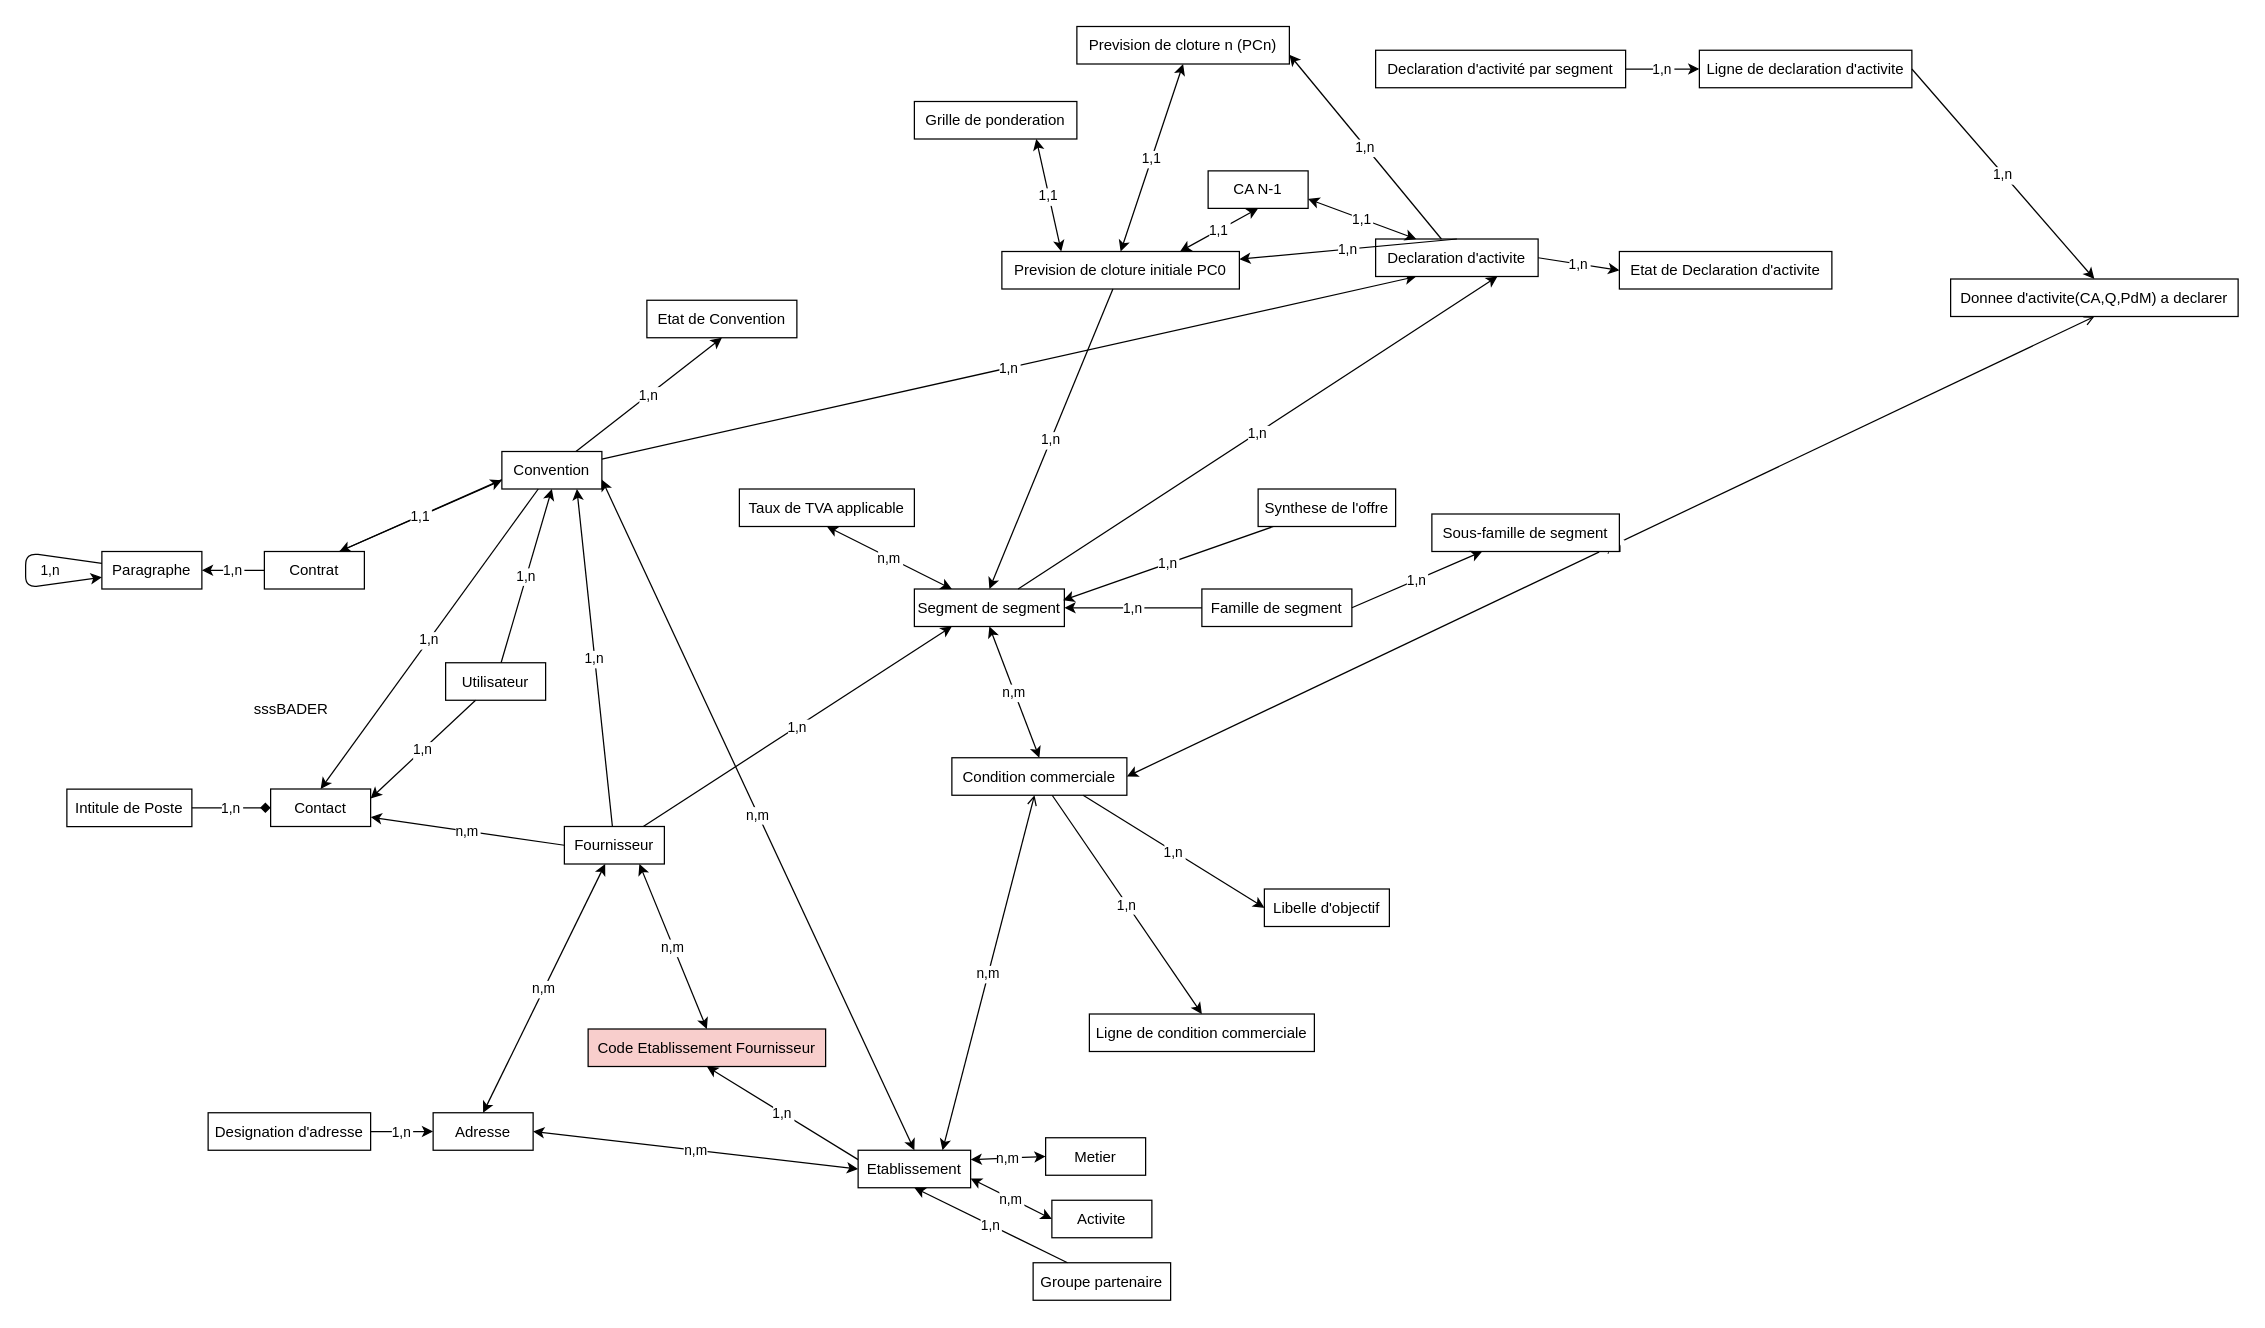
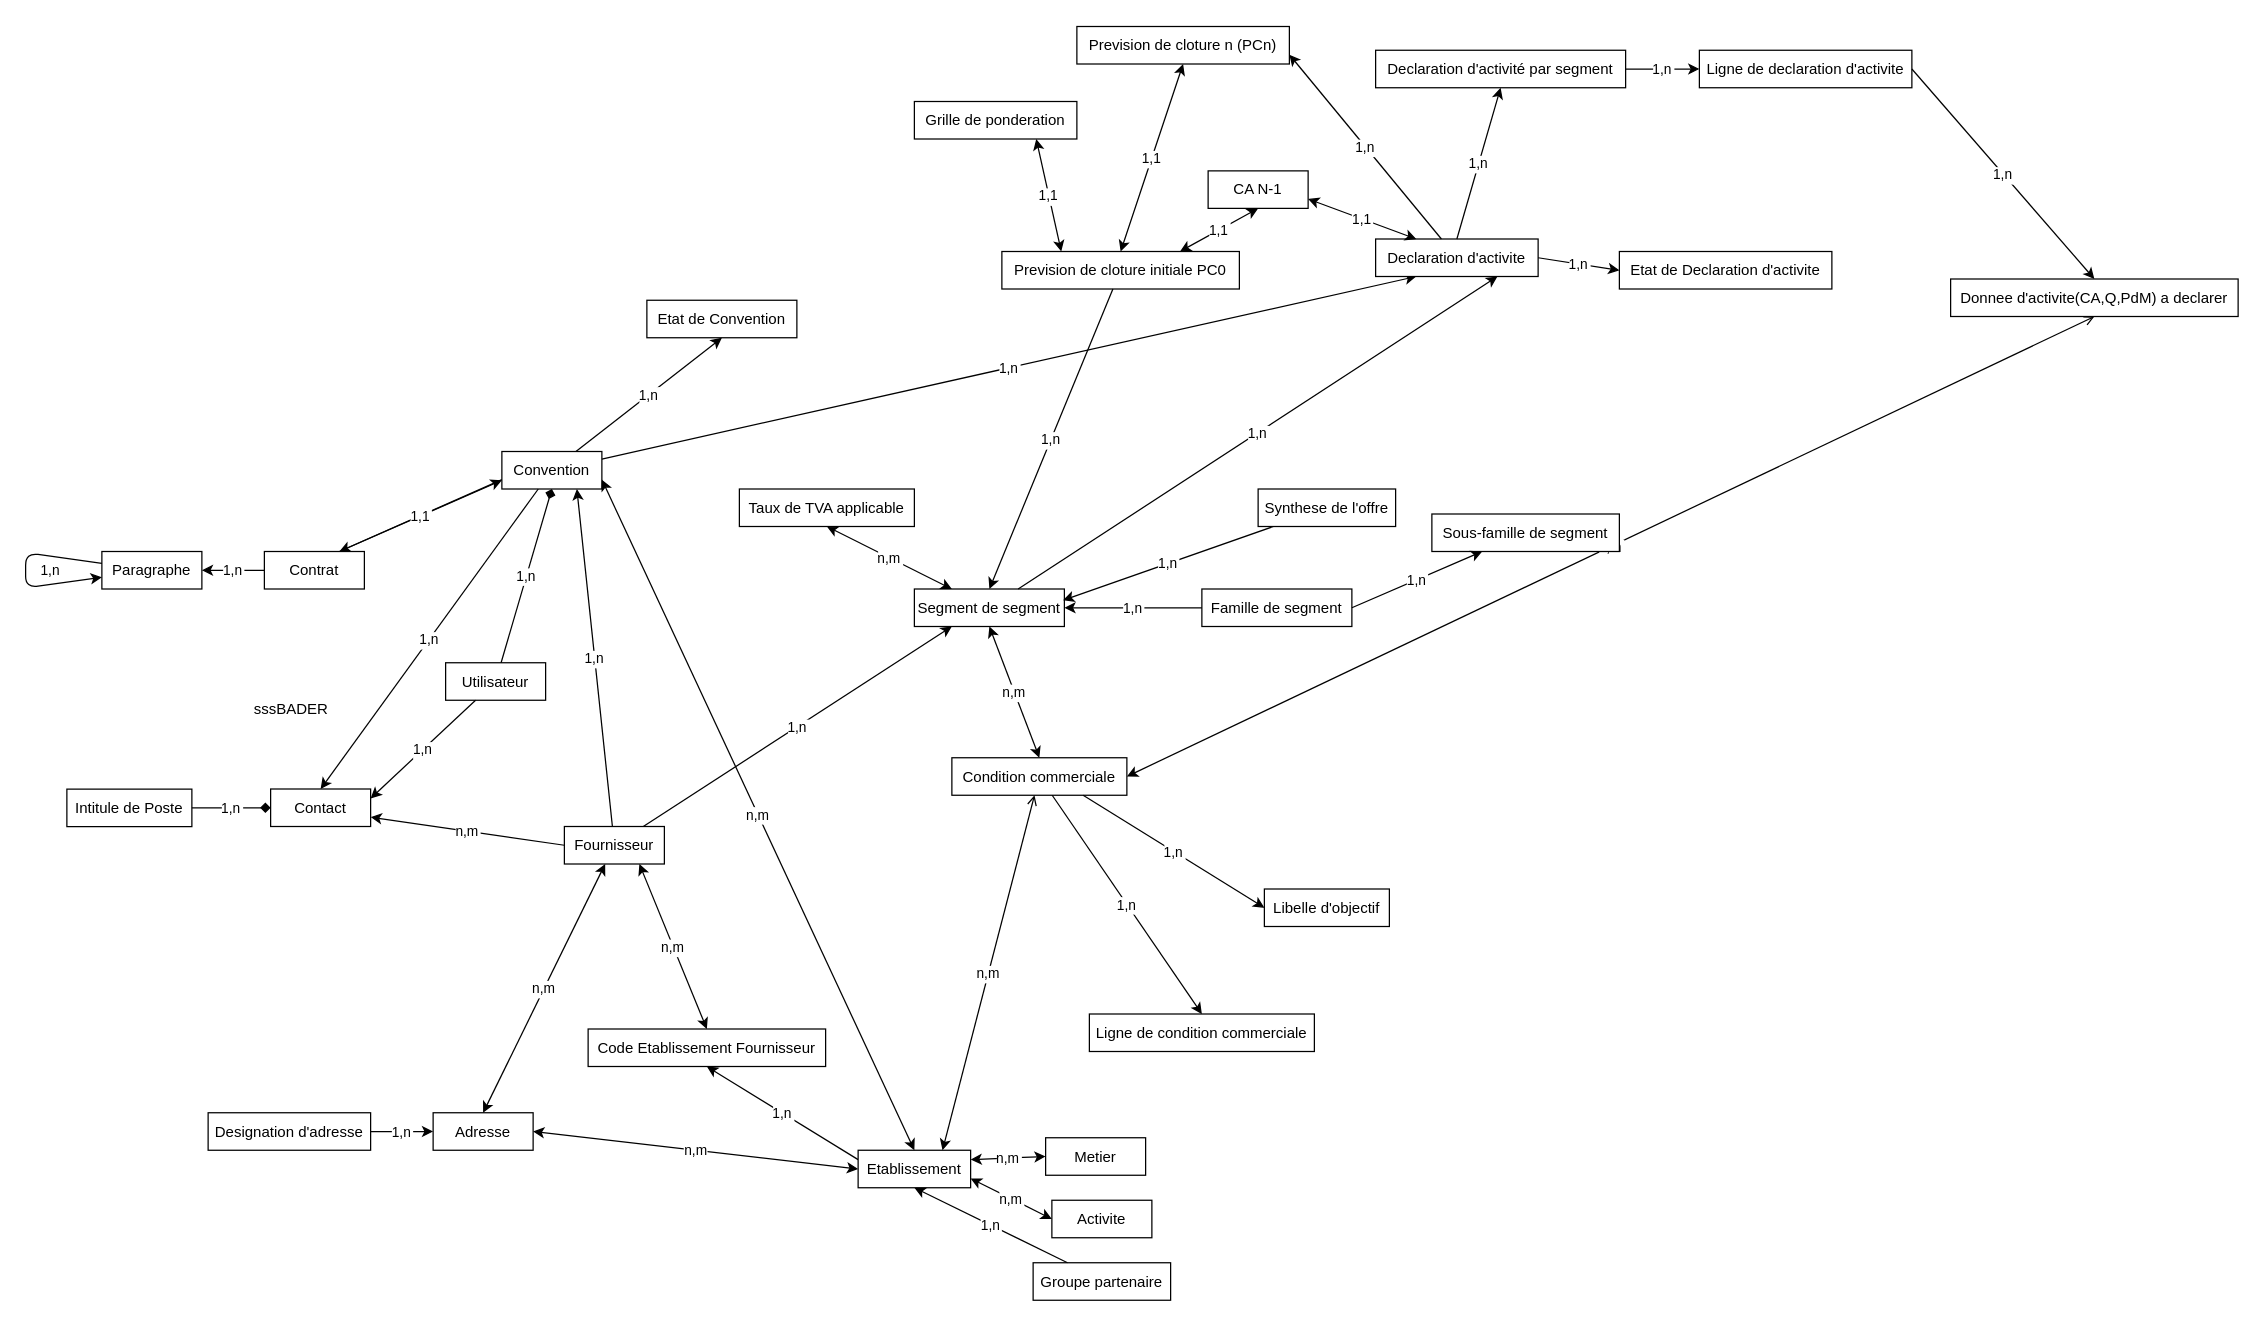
(1348, 249) -> (1478, 167)
(549, 498) -> (549, 499)
(707, 1048) -> (707, 1048)
